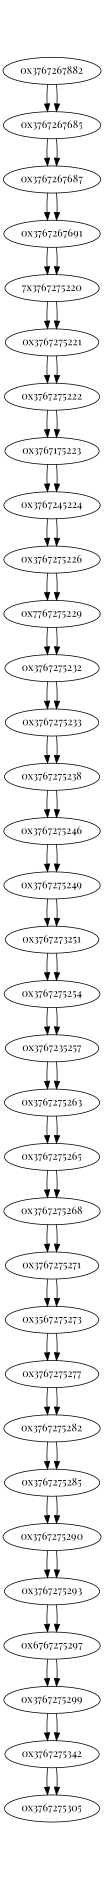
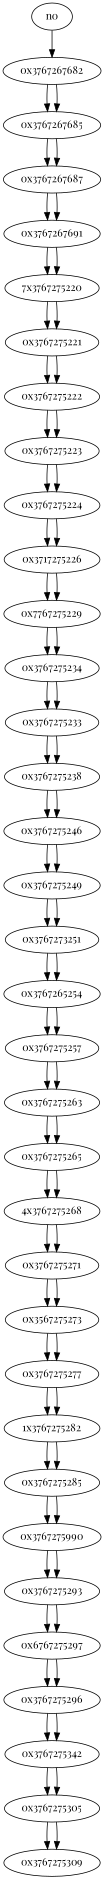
none -> (52, 17)
(52, 71) -> (52, 71)
(52, 451) -> (52, 451)
(52, 505) -> (52, 505)
(52, 560) -> (52, 560)
(52, 668) -> (52, 668)
(52, 994) -> (52, 994)
(52, 1048) -> (52, 1048)
(52, 1211) -> (52, 1211)
(52, 1428) -> (52, 1428)
(52, 1537) -> (52, 1537)
(52, 1700) -> (52, 1700)
none -> (52, 1863)
